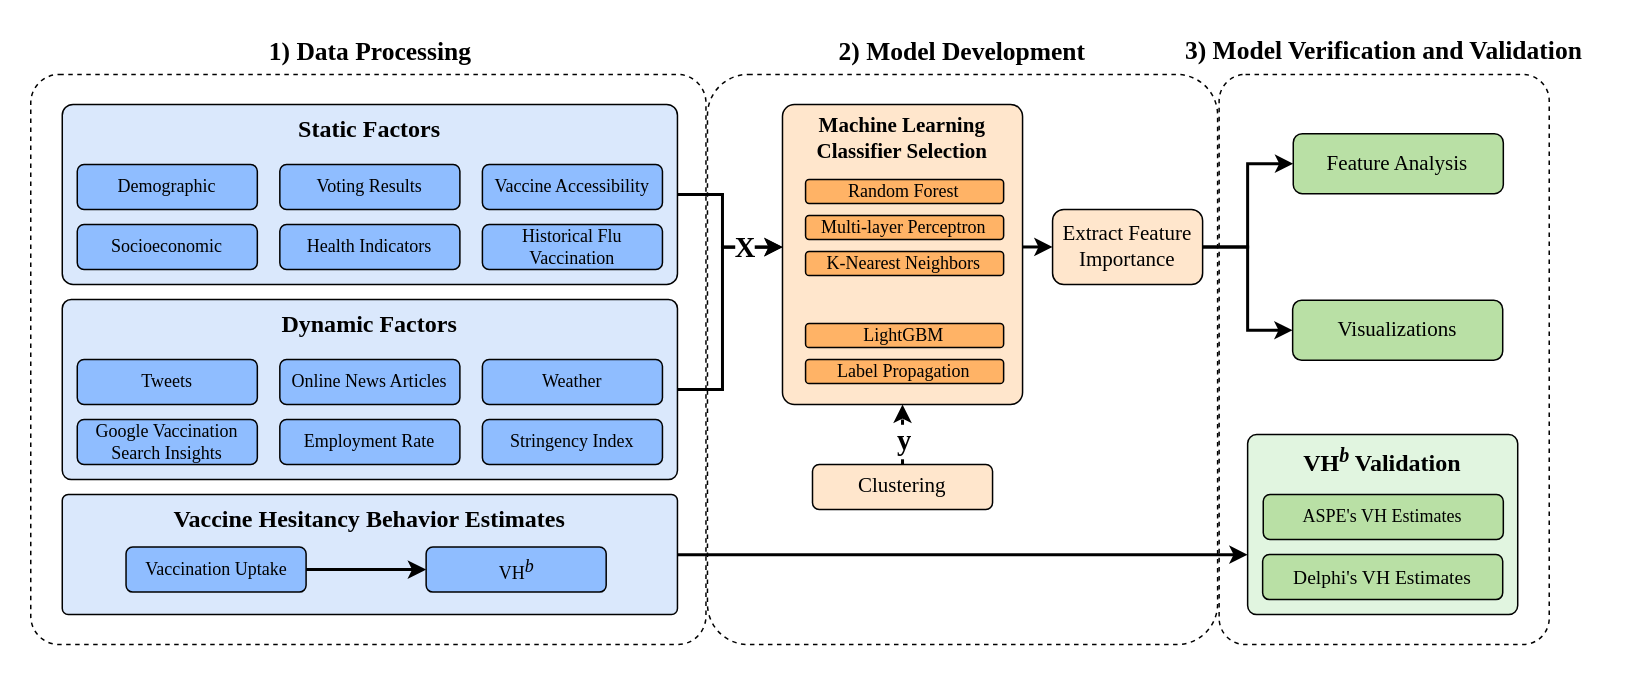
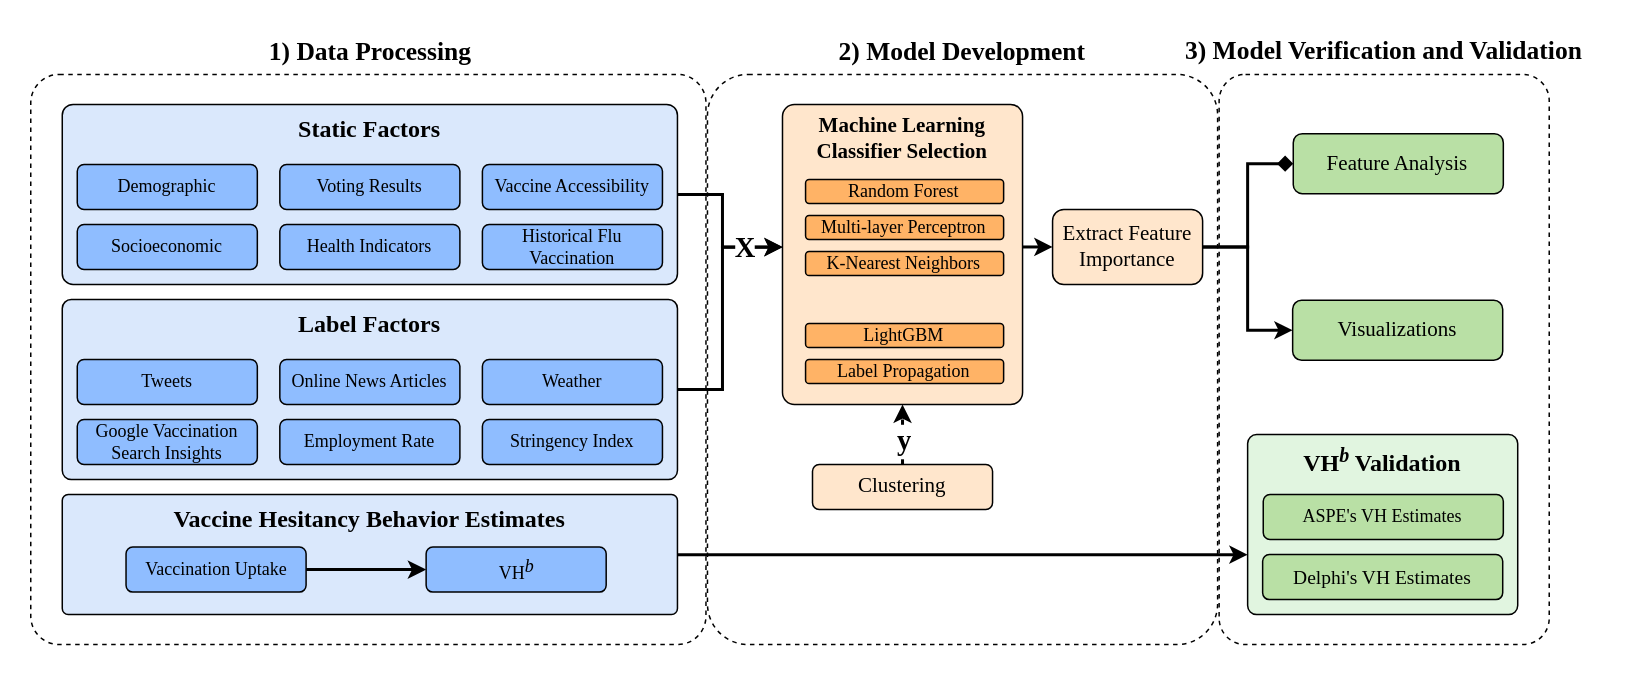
(1278, 164) -> (1277, 164)
(370, 321) -> (370, 321)
